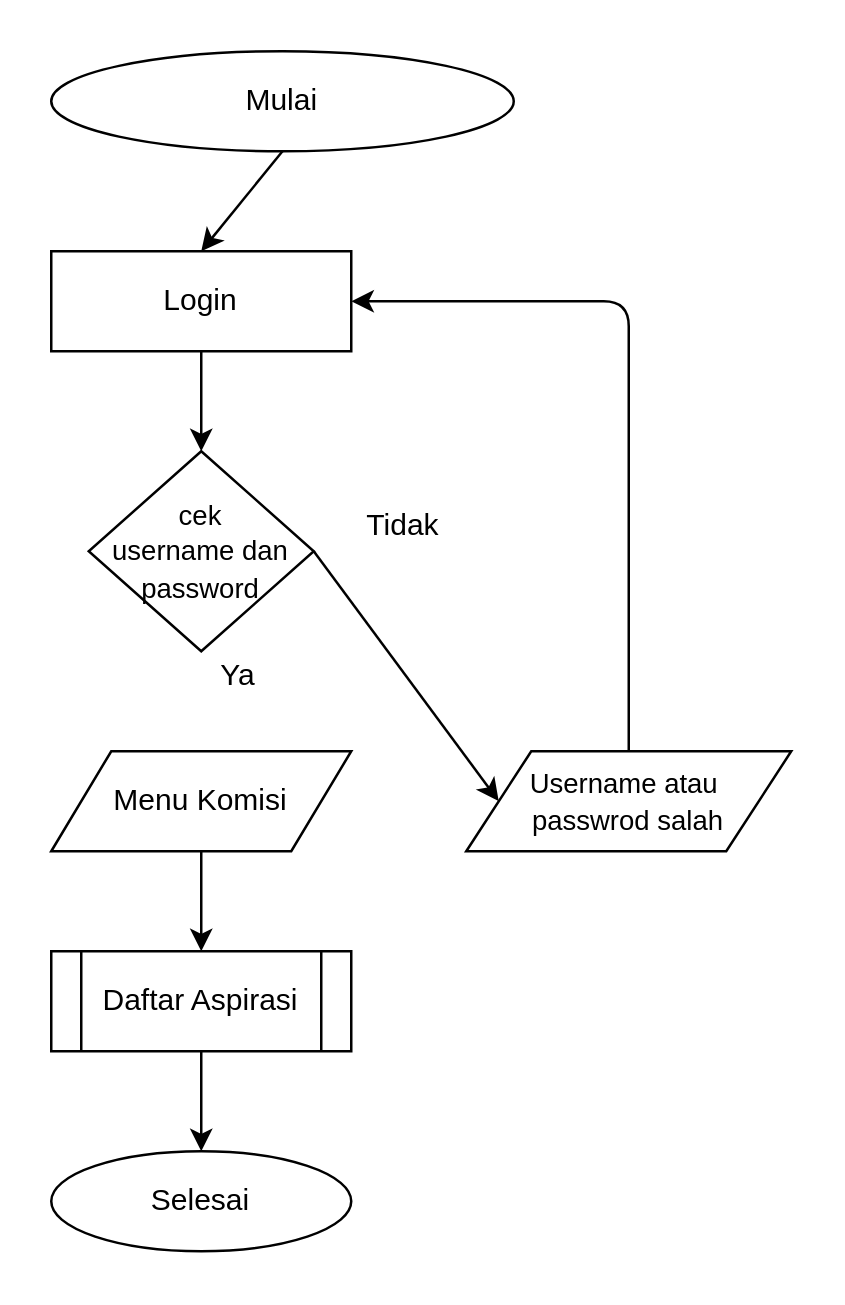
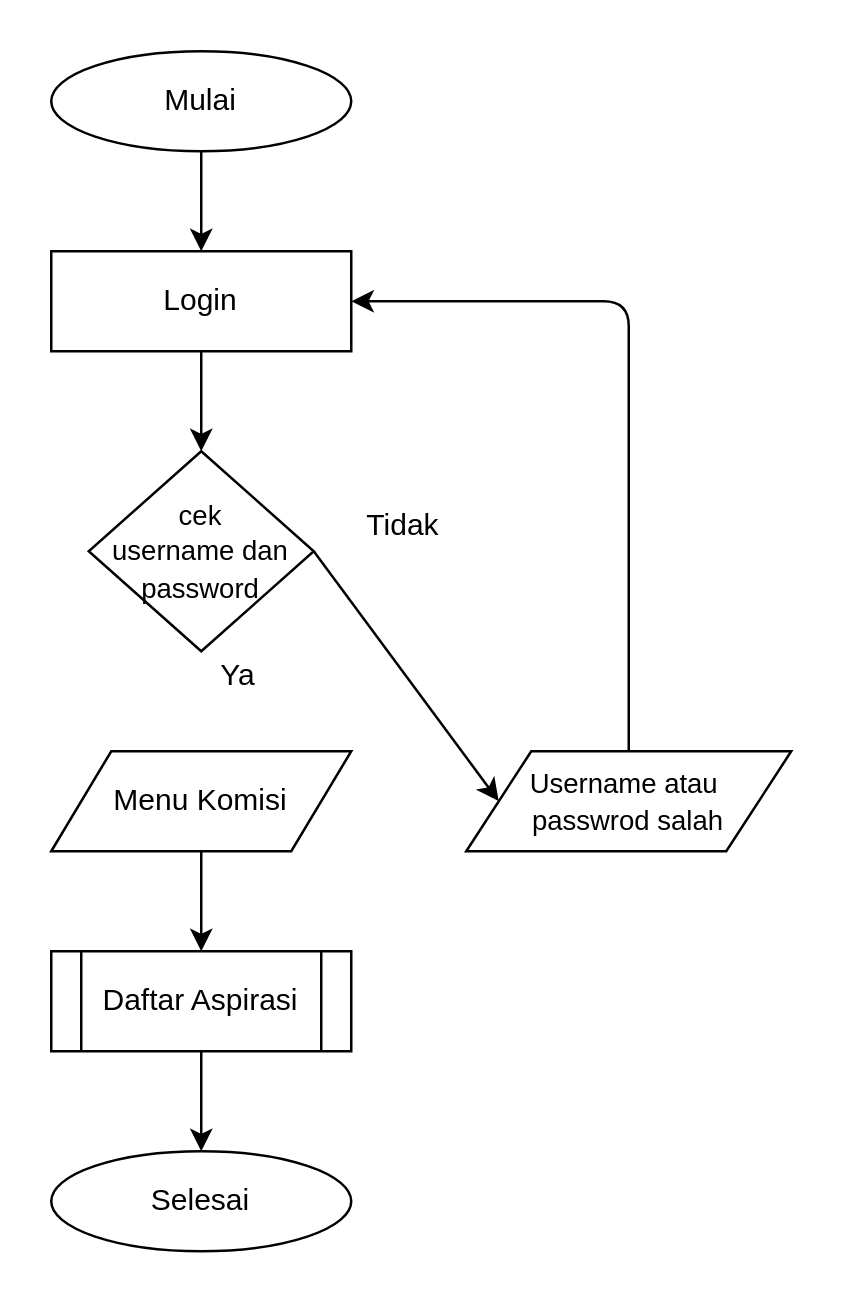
(283, 101) -> (201, 101)
